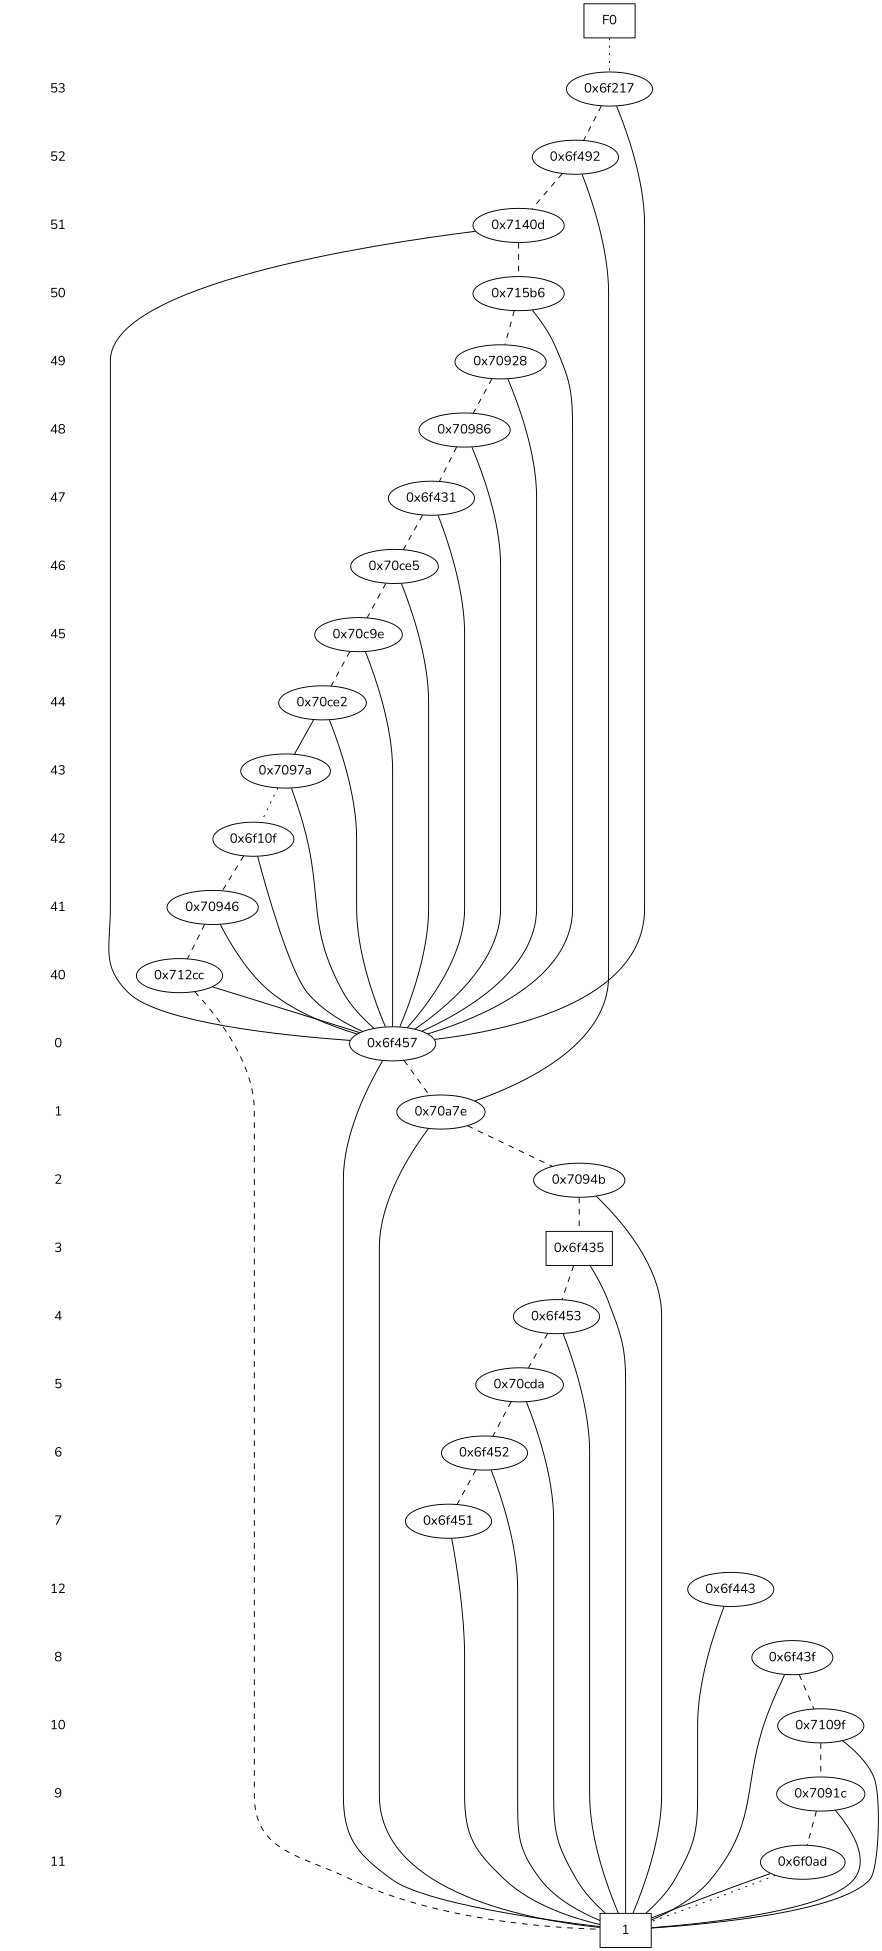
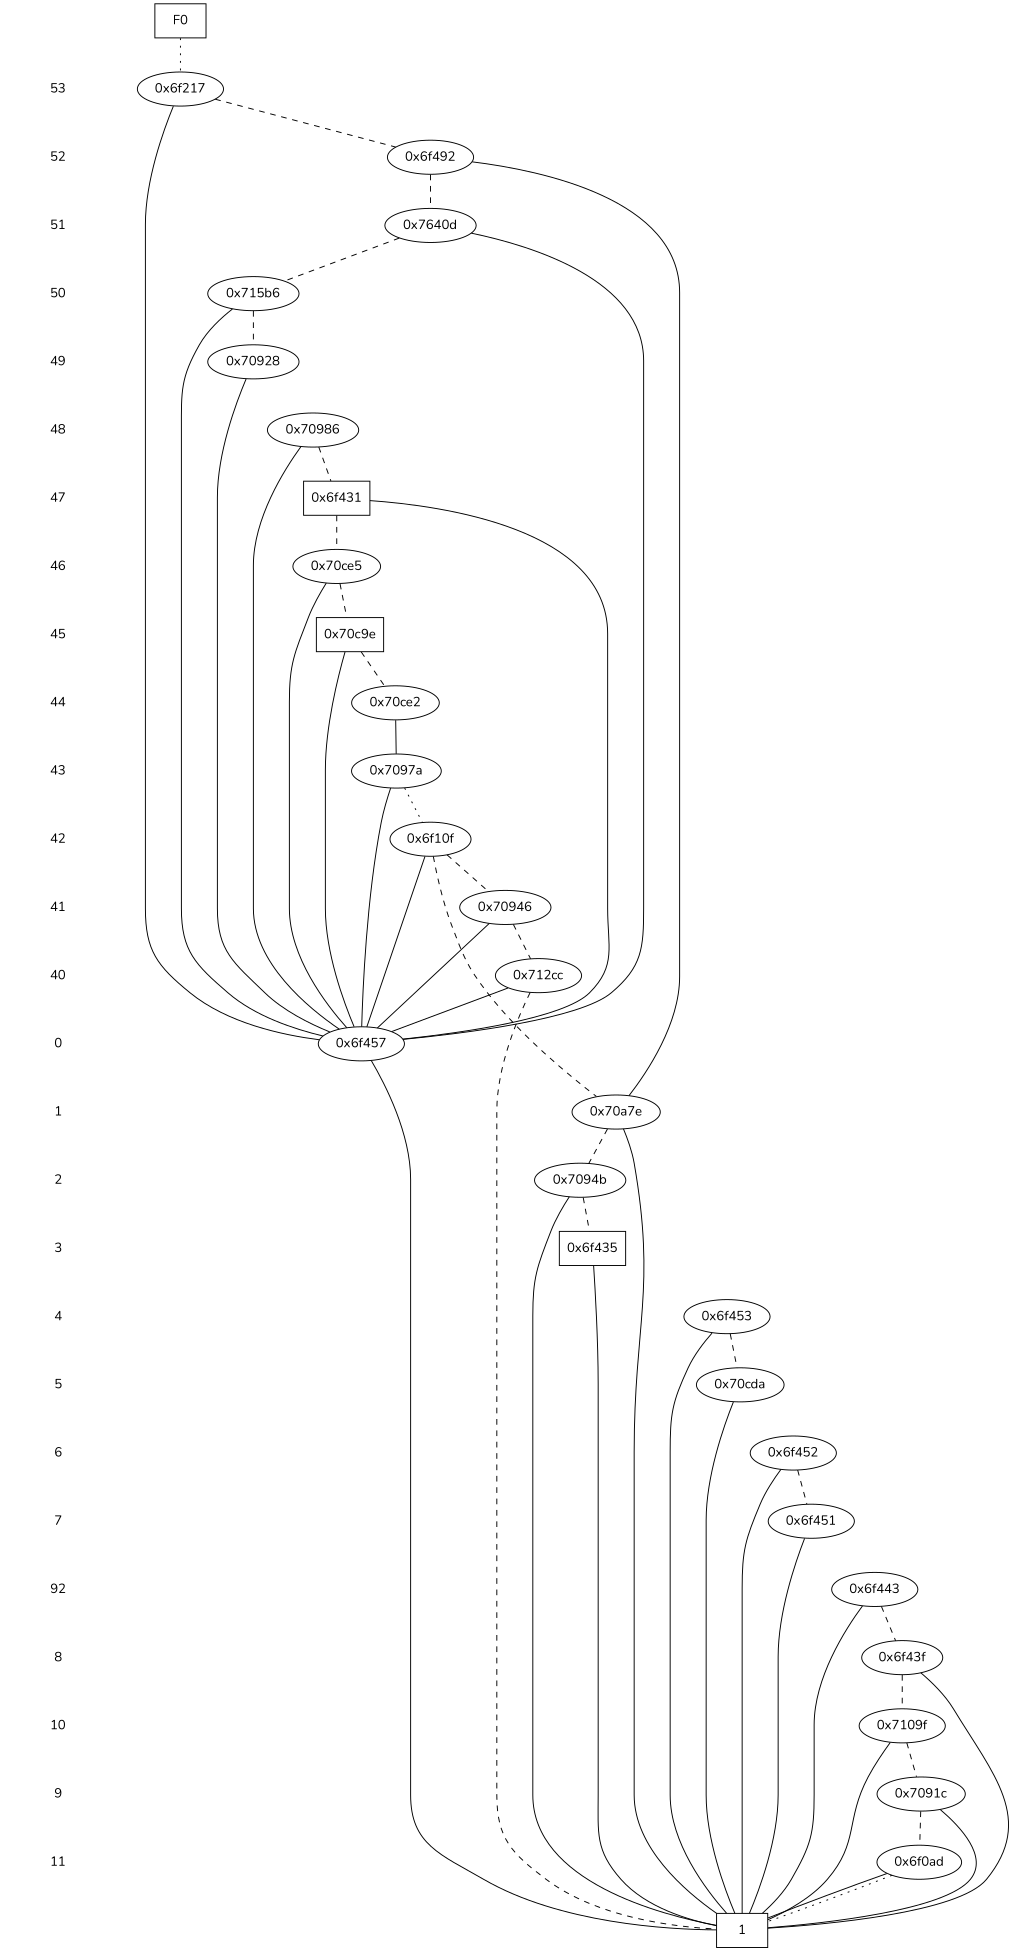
(519, 225) -> (431, 225)
(483, 396) -> none
(431, 498) -> (337, 498)
(359, 635) -> (350, 635)
(357, 874) -> none
(417, 1078) -> (484, 988)
(568, 1283) -> none
(502, 1419) -> none
(58, 1589) -> (58, 1589)
none -> (889, 1624)
